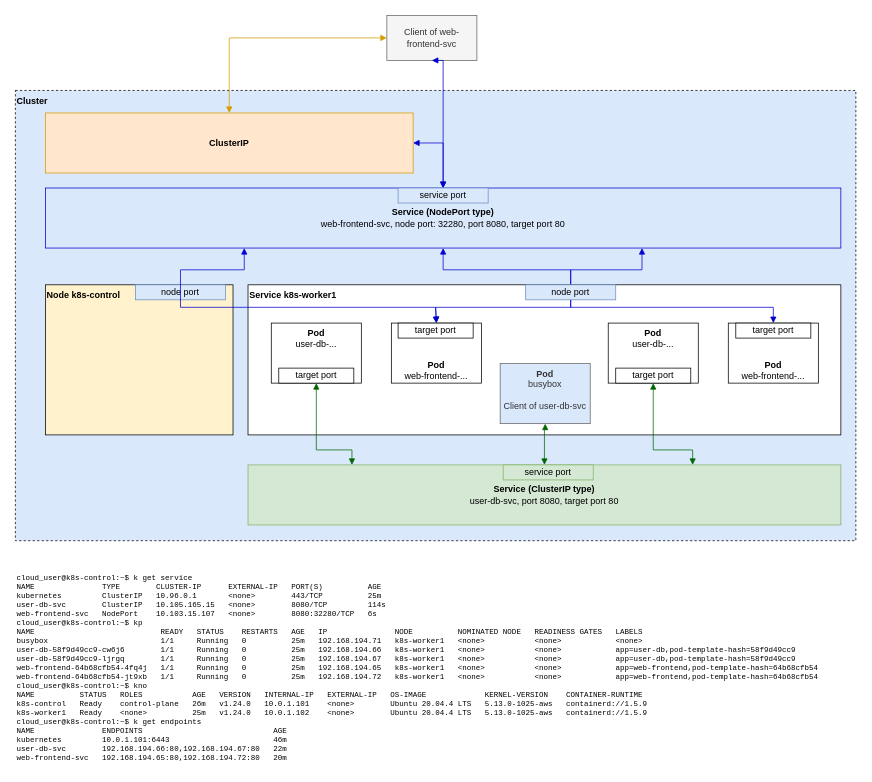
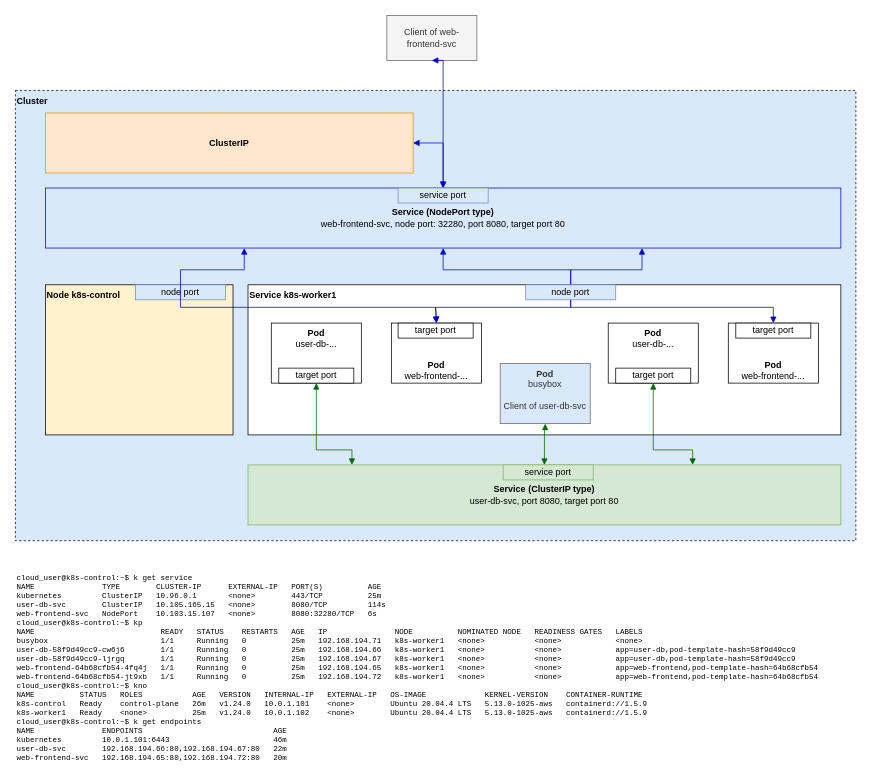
(229, 71) -> none
